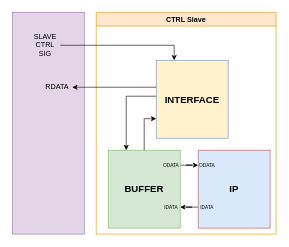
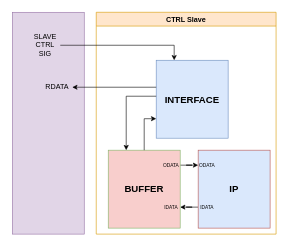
(192, 99) -> (192, 99)
(144, 189) -> (144, 189)
